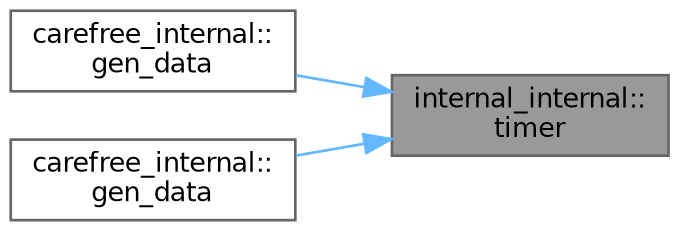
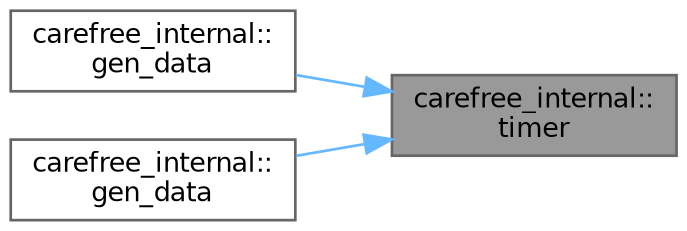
(530, 115) -> (534, 115)
